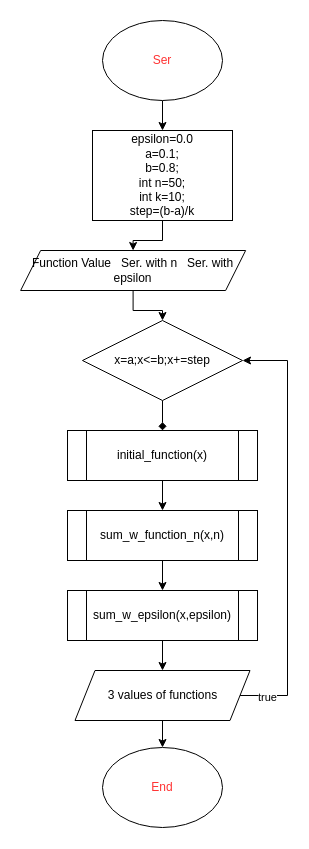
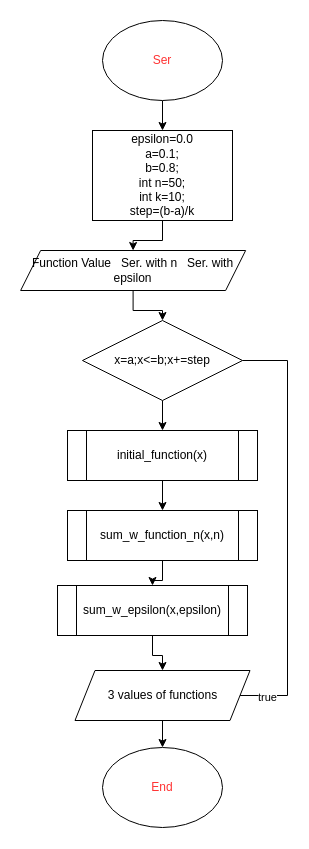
(250, 361) -> (247, 361)
(163, 421) -> (163, 422)
(163, 616) -> (153, 611)
